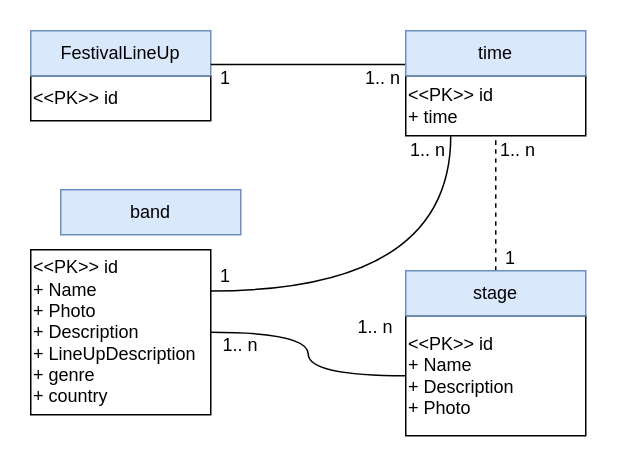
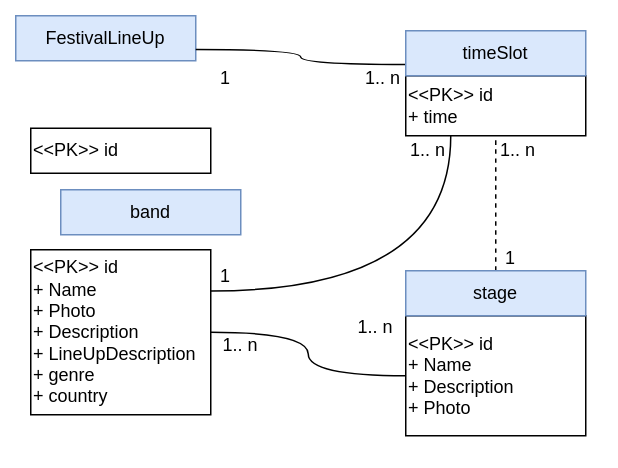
(121, 53) -> (106, 38)
(496, 53) -> (496, 53)
(121, 98) -> (121, 151)
